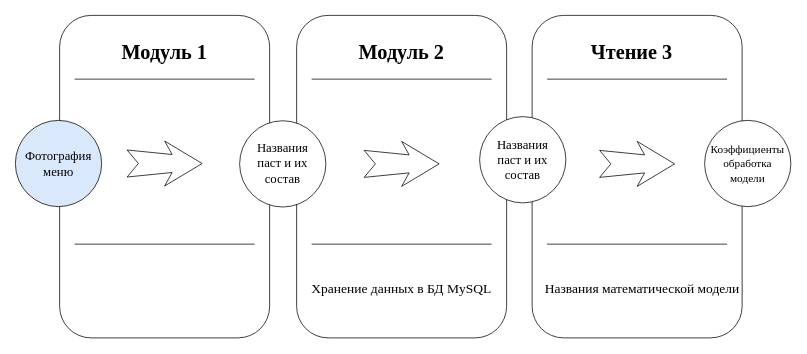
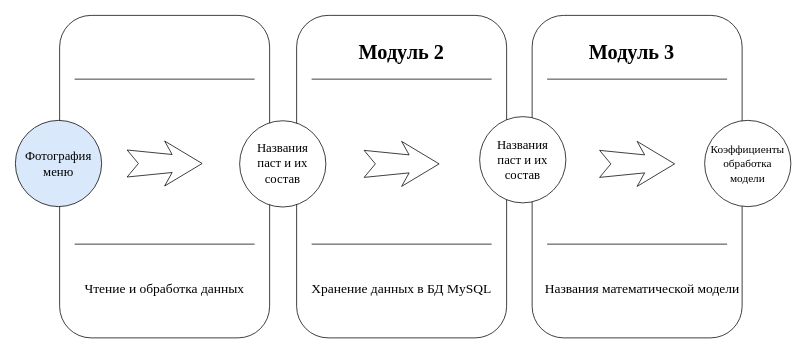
(165, 53) -> none
(632, 53) -> (632, 53)
none -> (165, 289)
